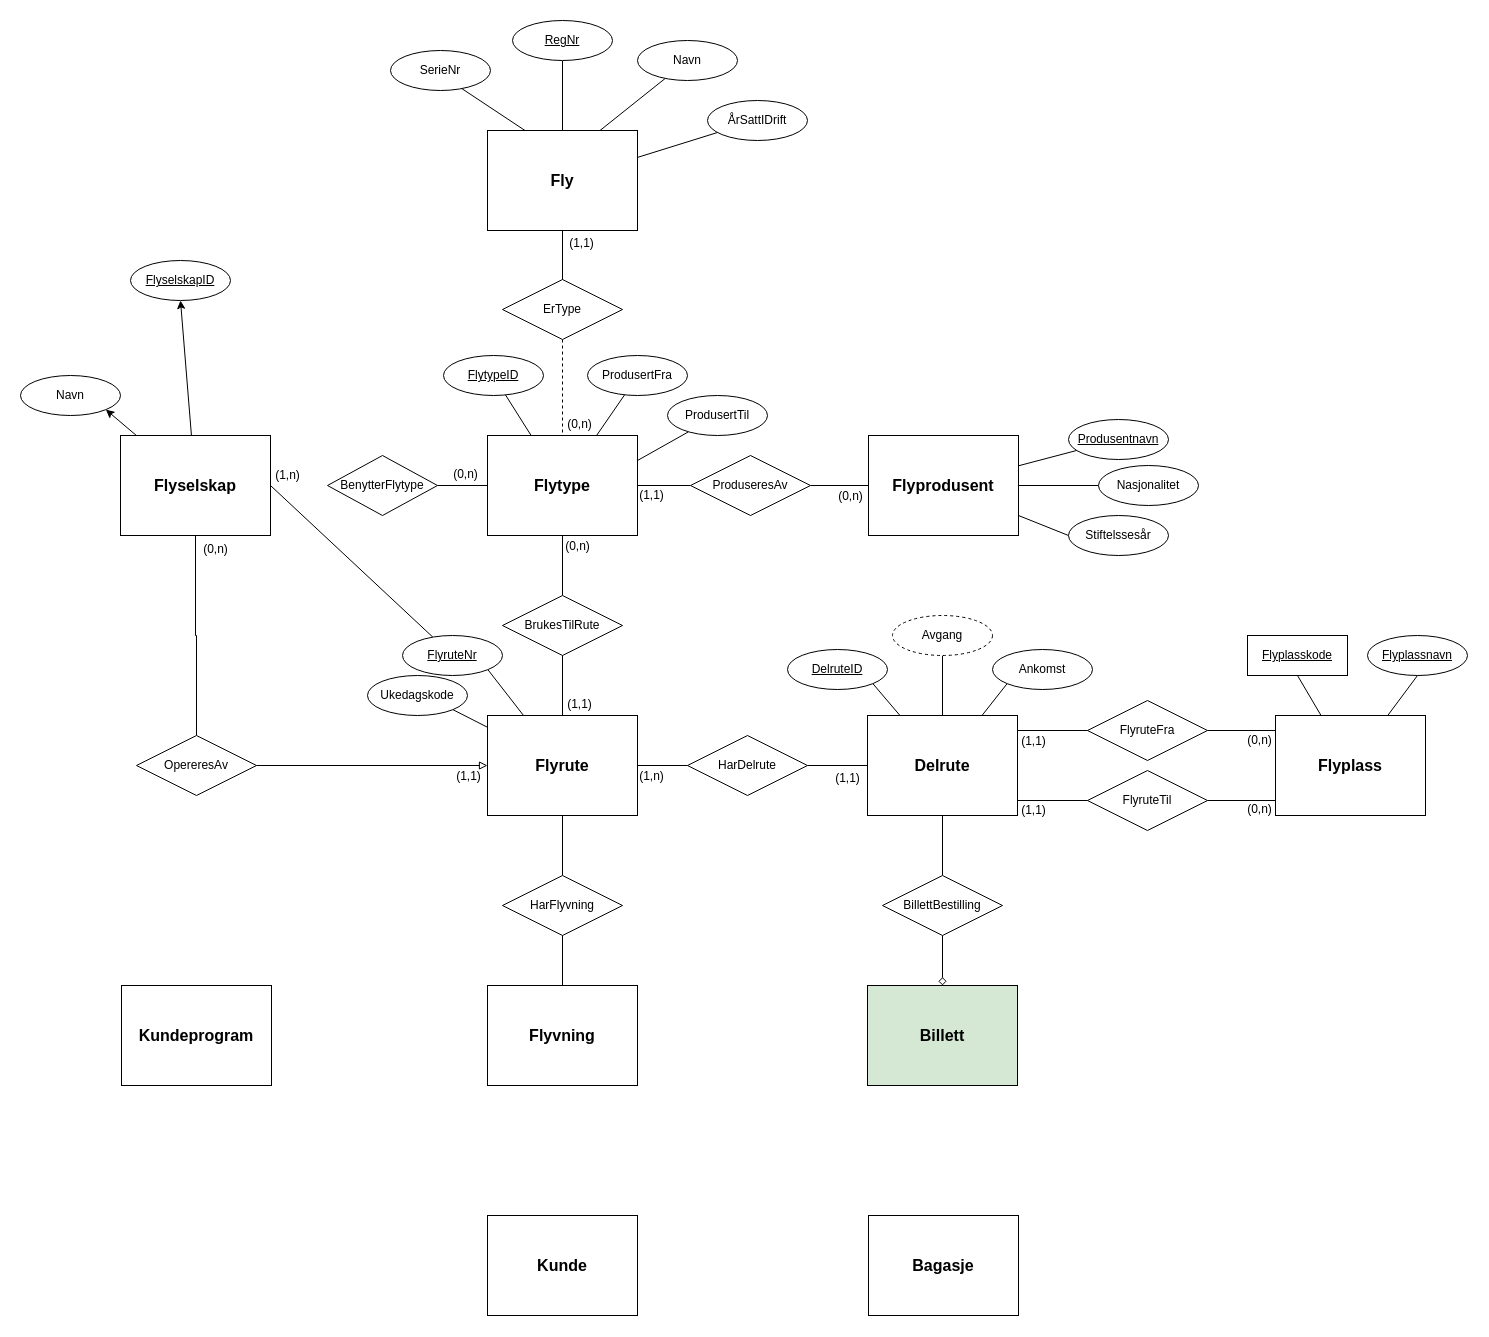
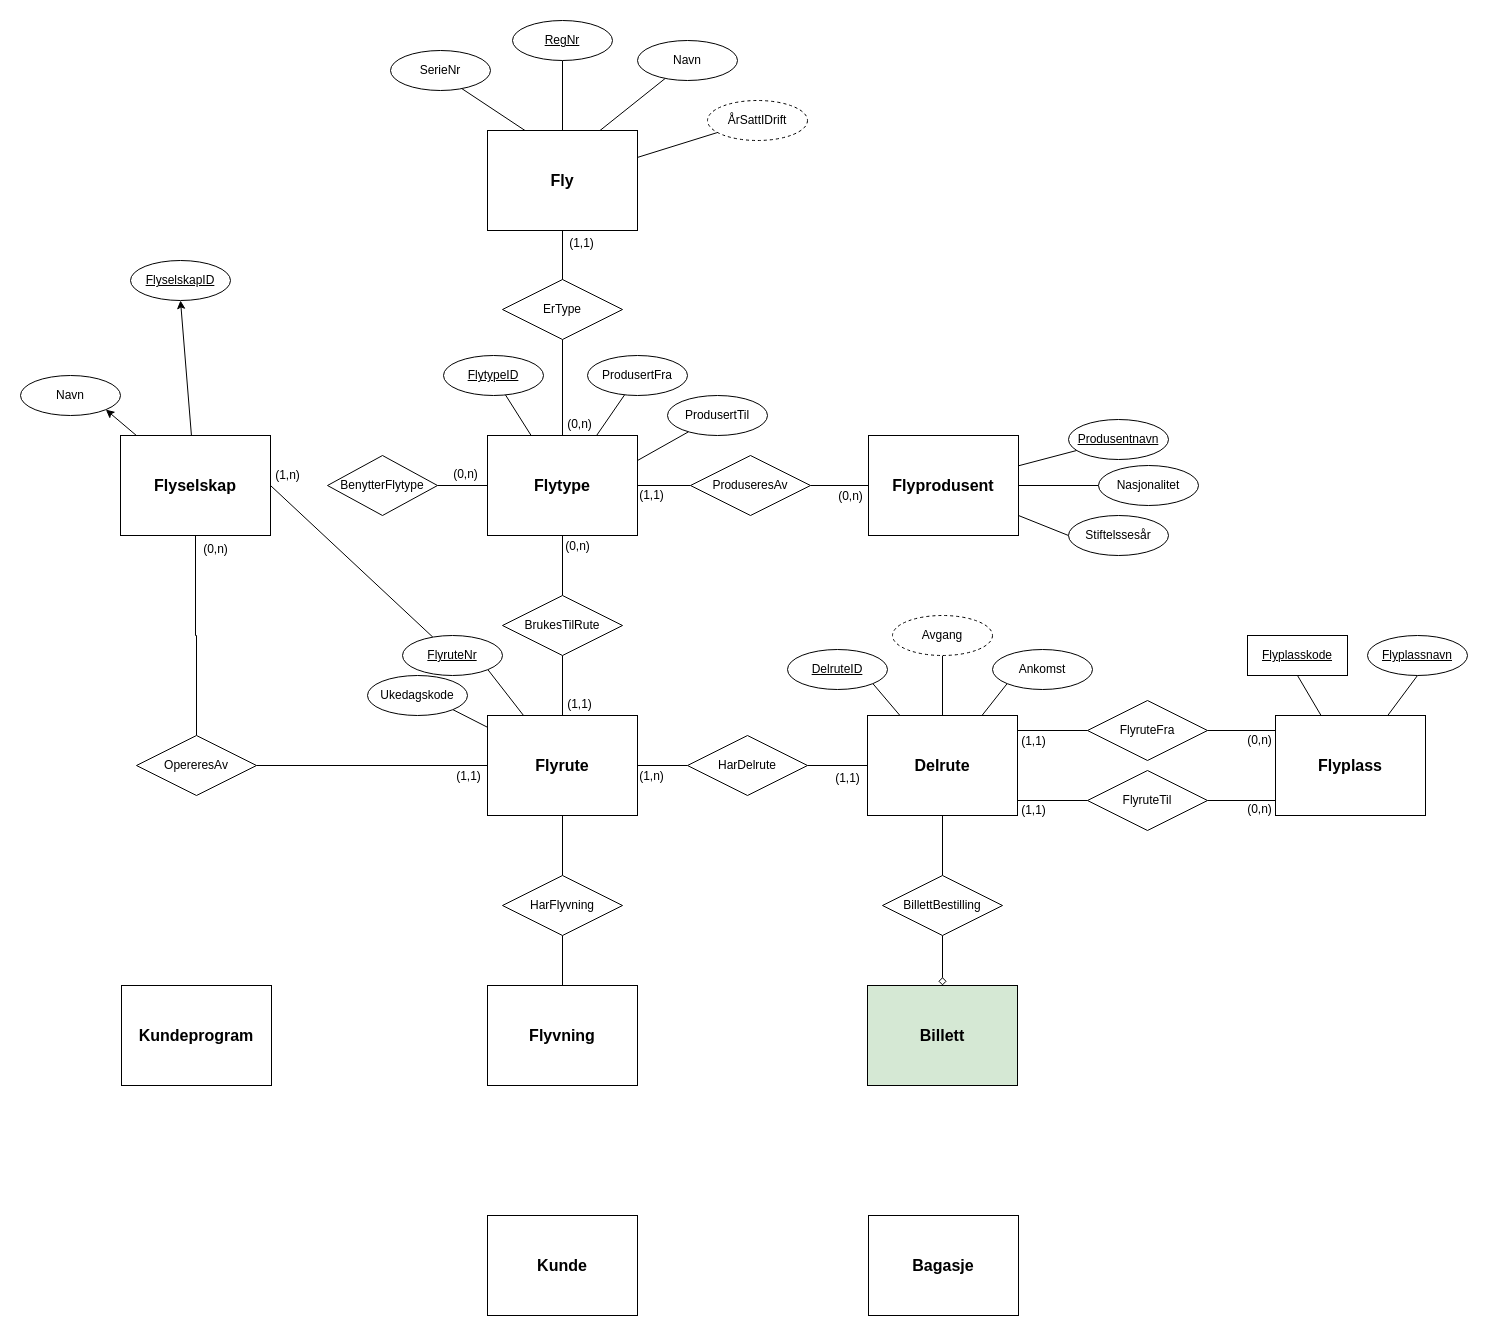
(758, 121) -> (758, 121)
(563, 388) -> (563, 388)
(478, 766) -> (482, 766)
